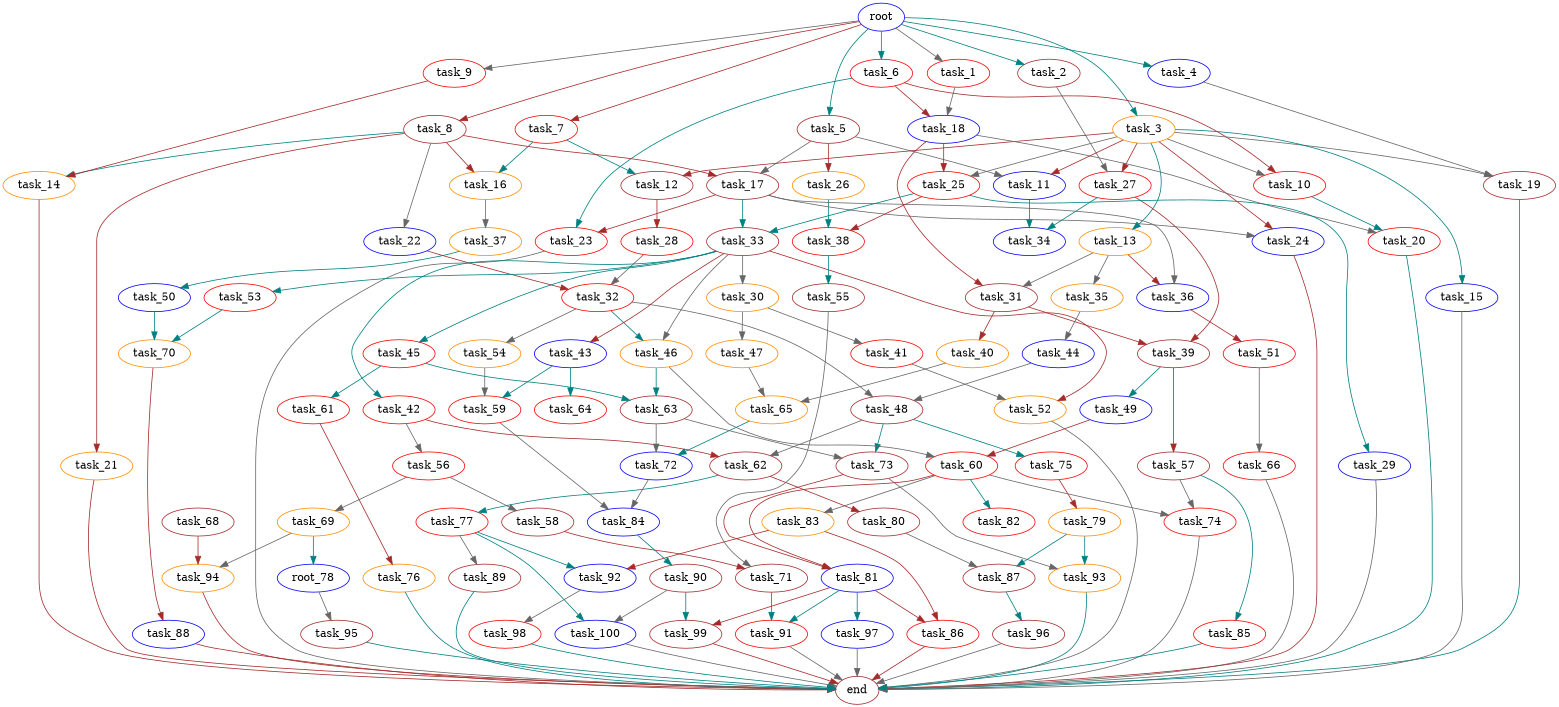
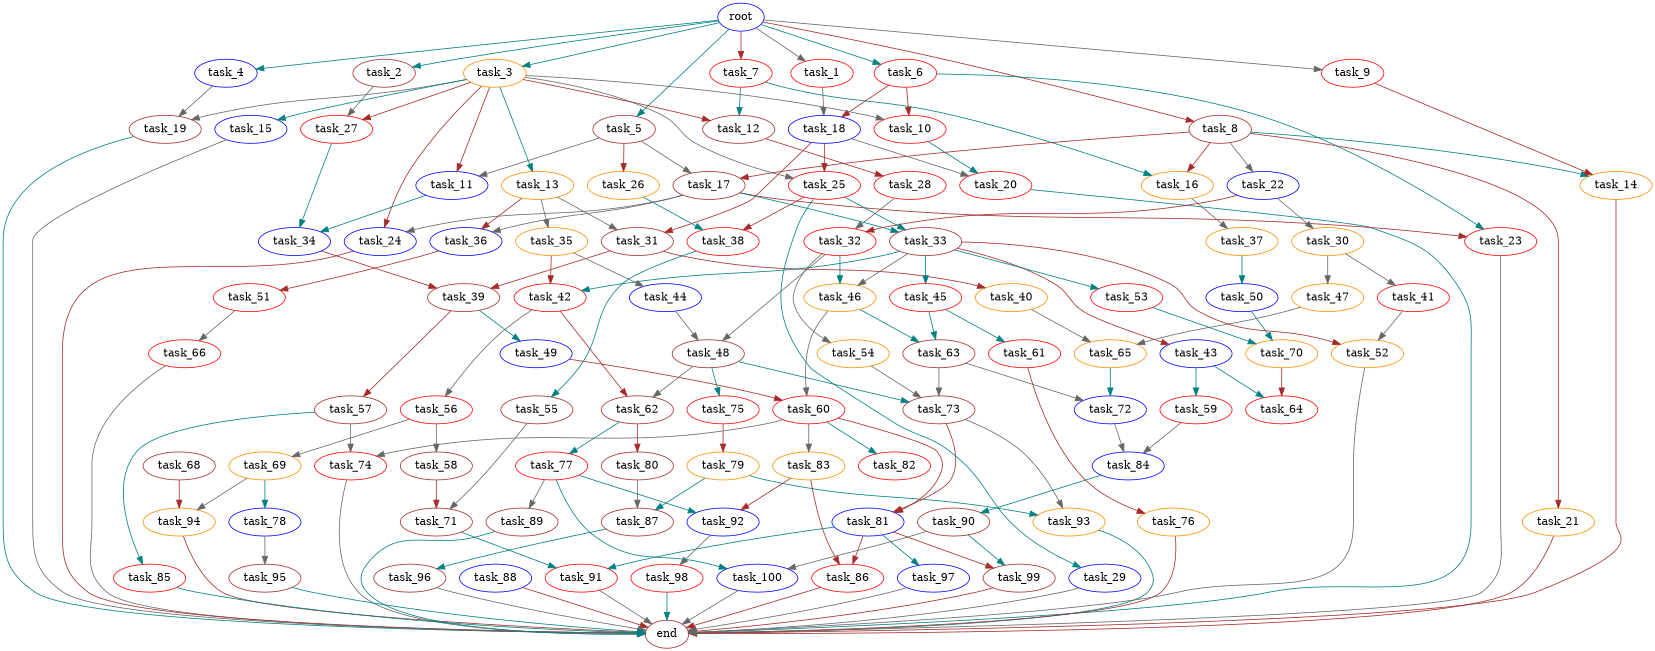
(1202, 257) -> (383, 271)
none -> (551, 264)
(743, 266) -> (1292, 211)
(485, 381) -> (893, 380)
(148, 491) -> (1282, 378)
(313, 578) -> (265, 522)
(601, 679) -> (960, 623)
